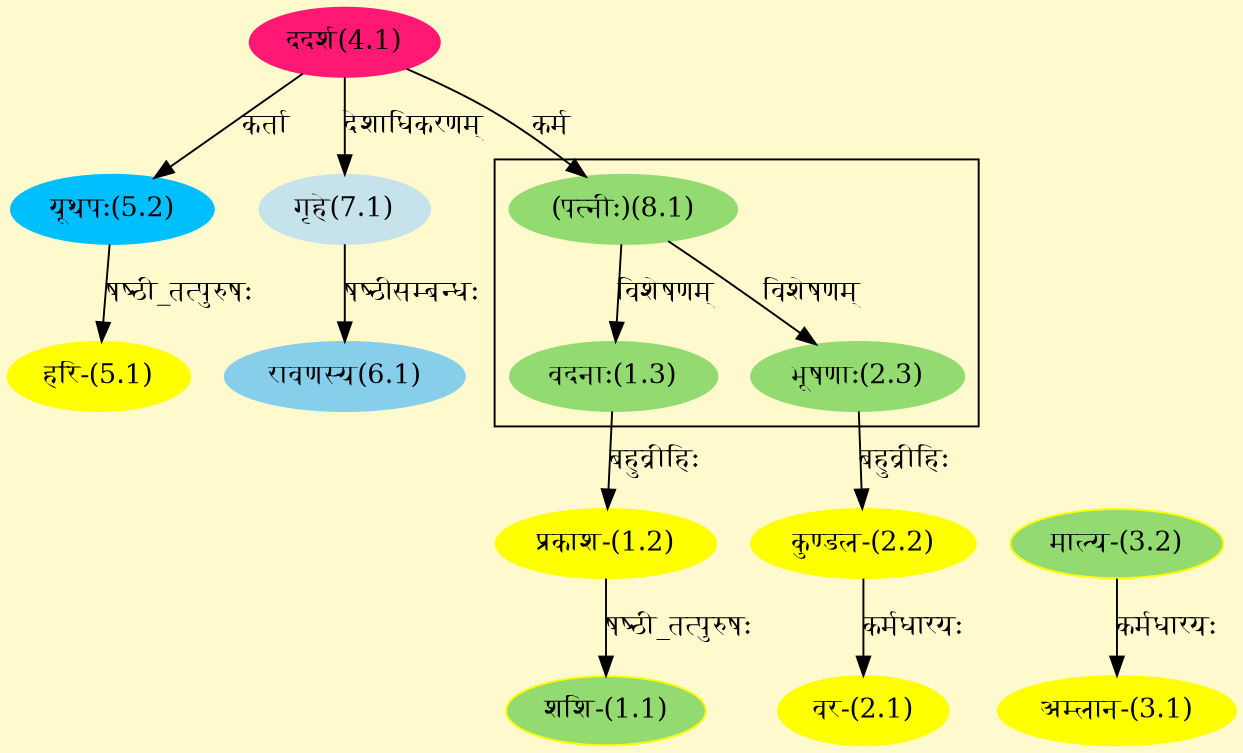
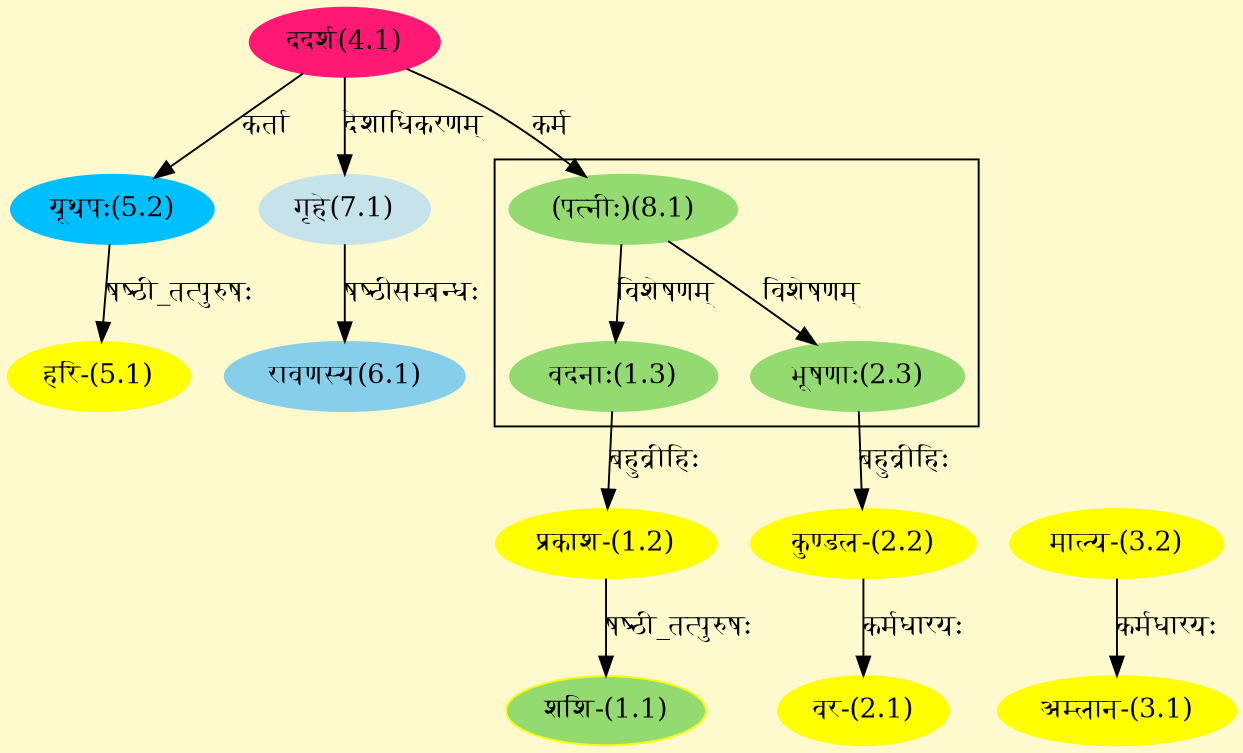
(1117, 544) -> (1117, 544)
